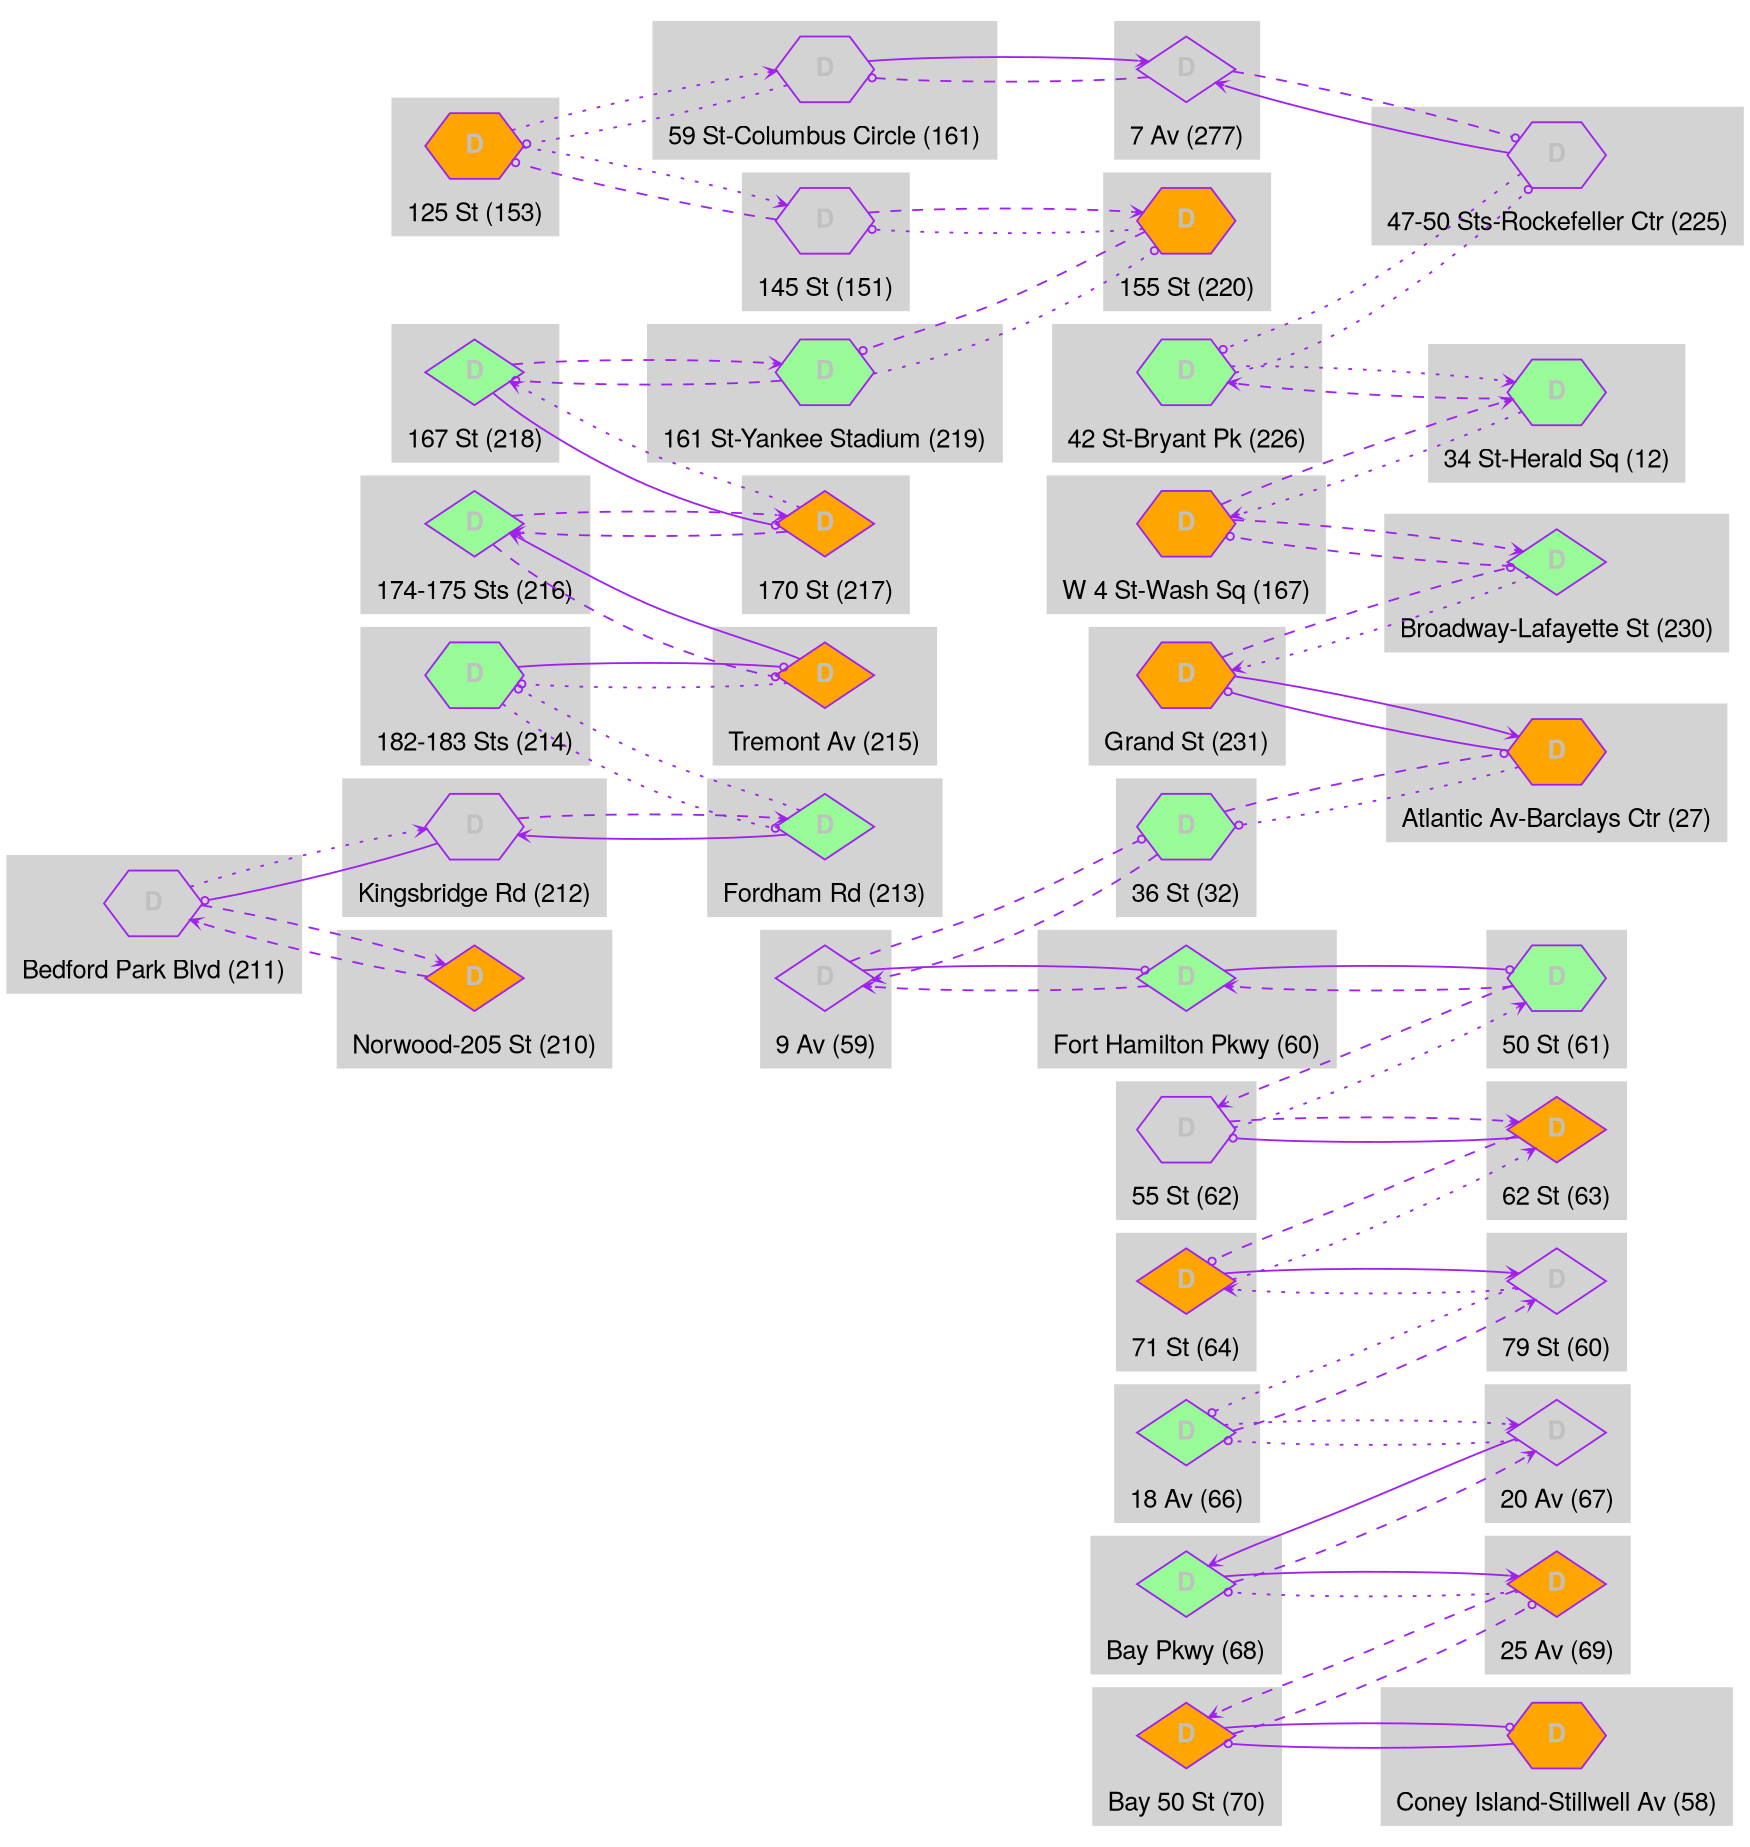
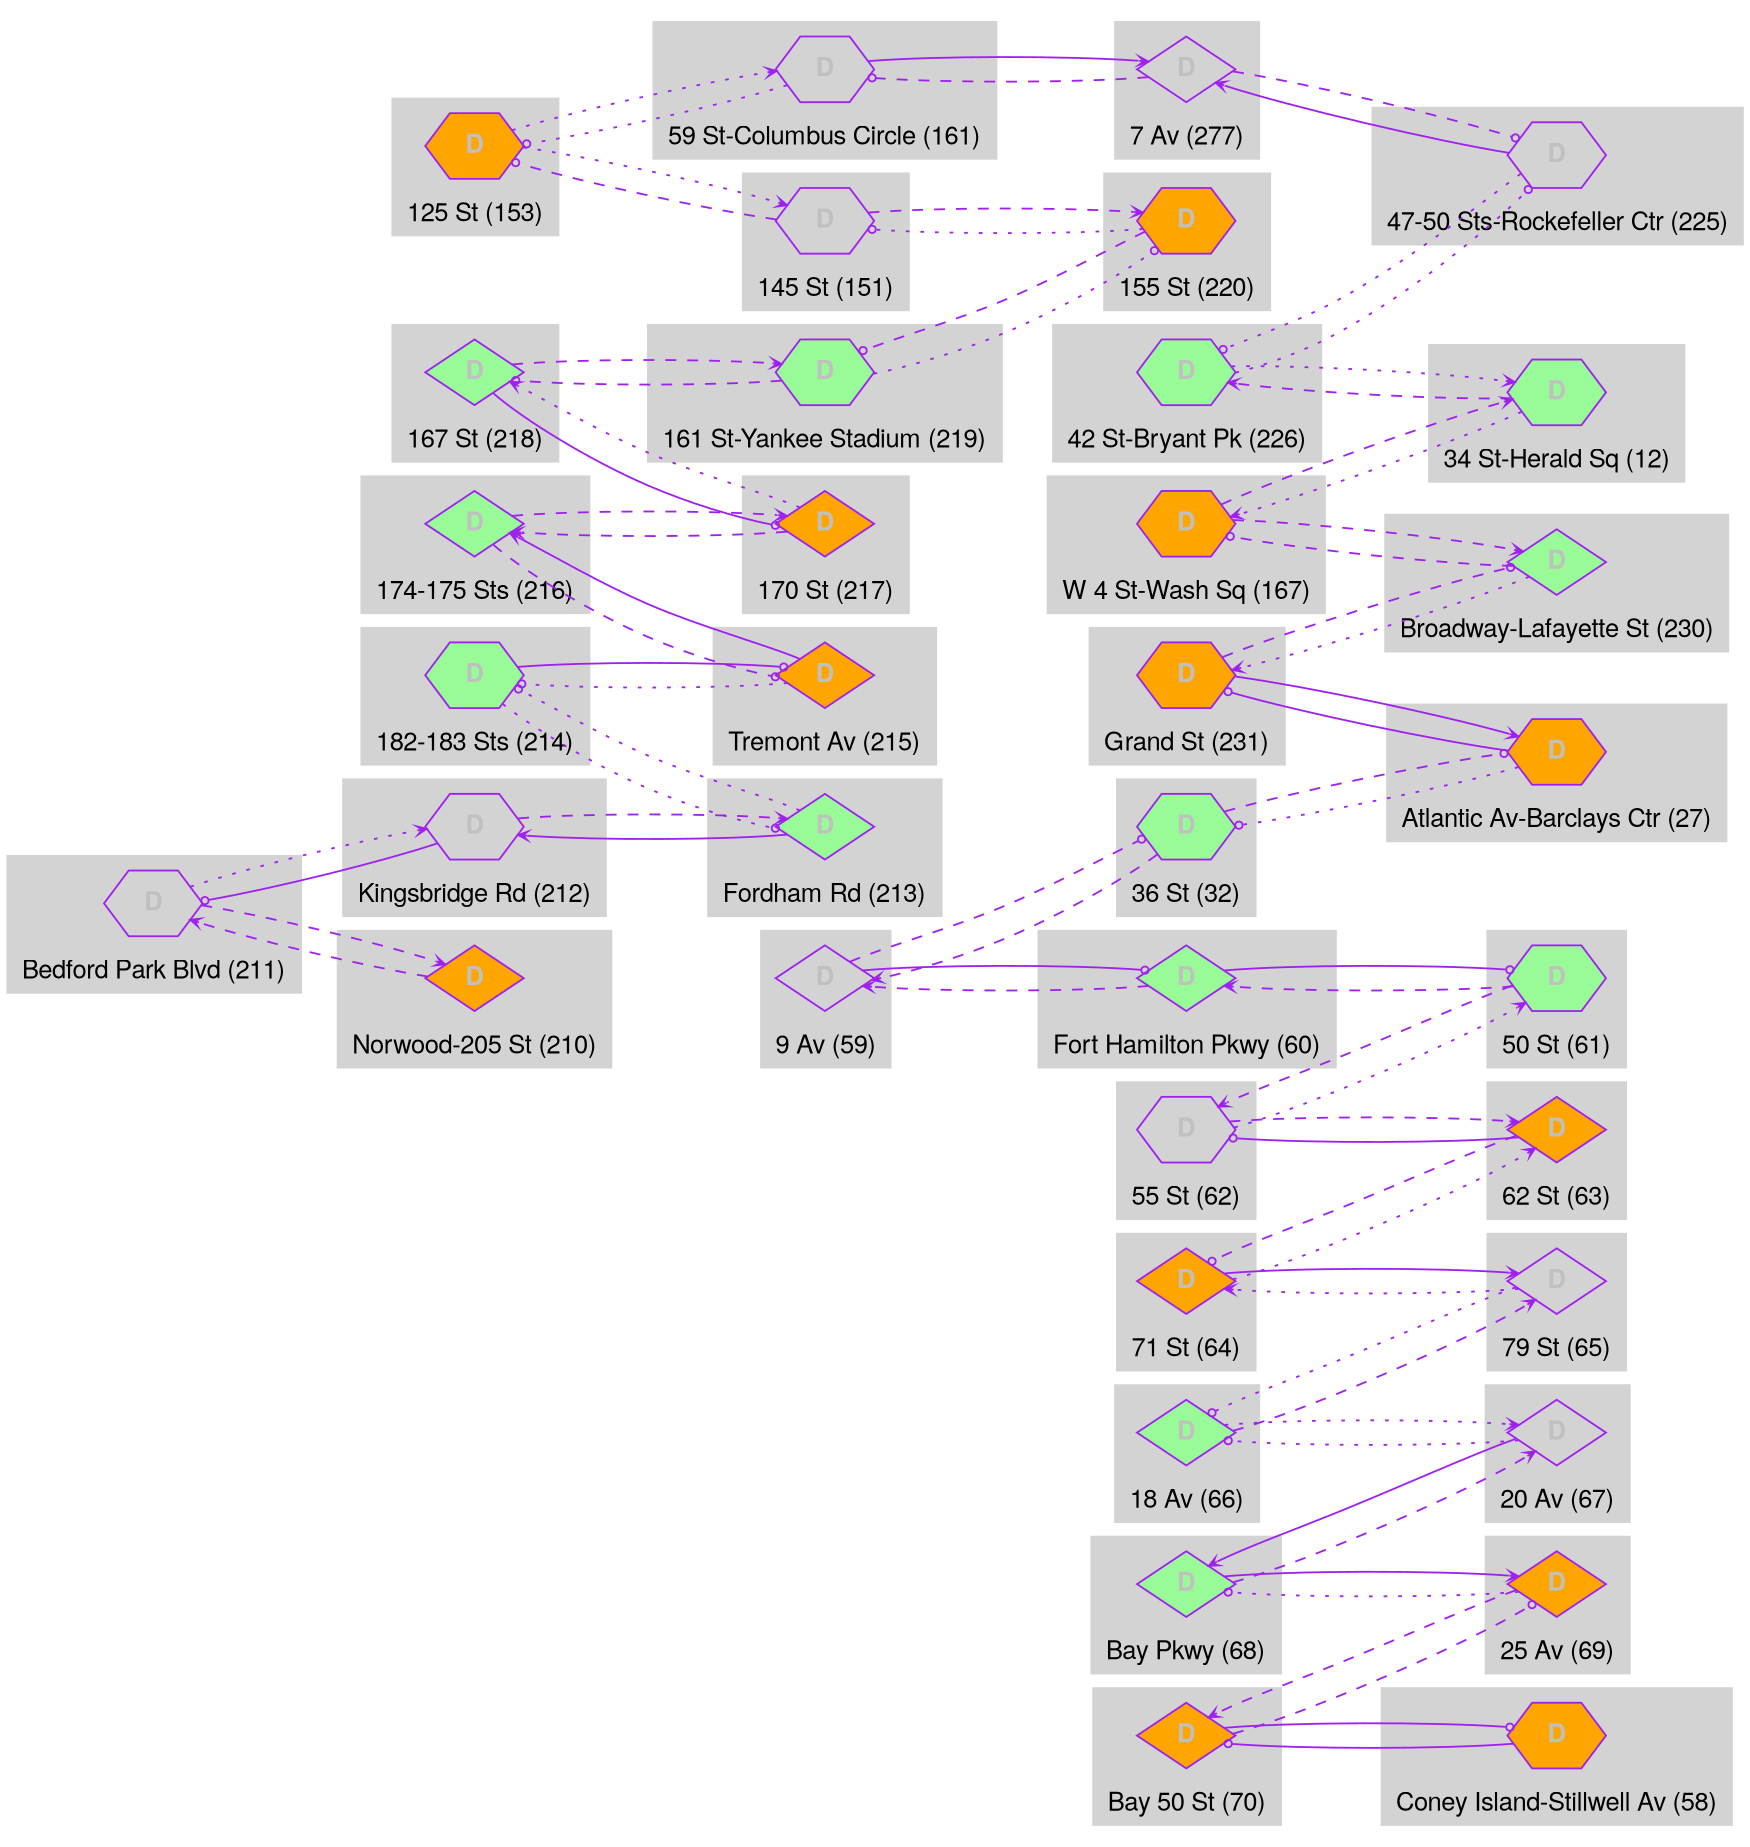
(1557, 1350) -> (1557, 1350)
